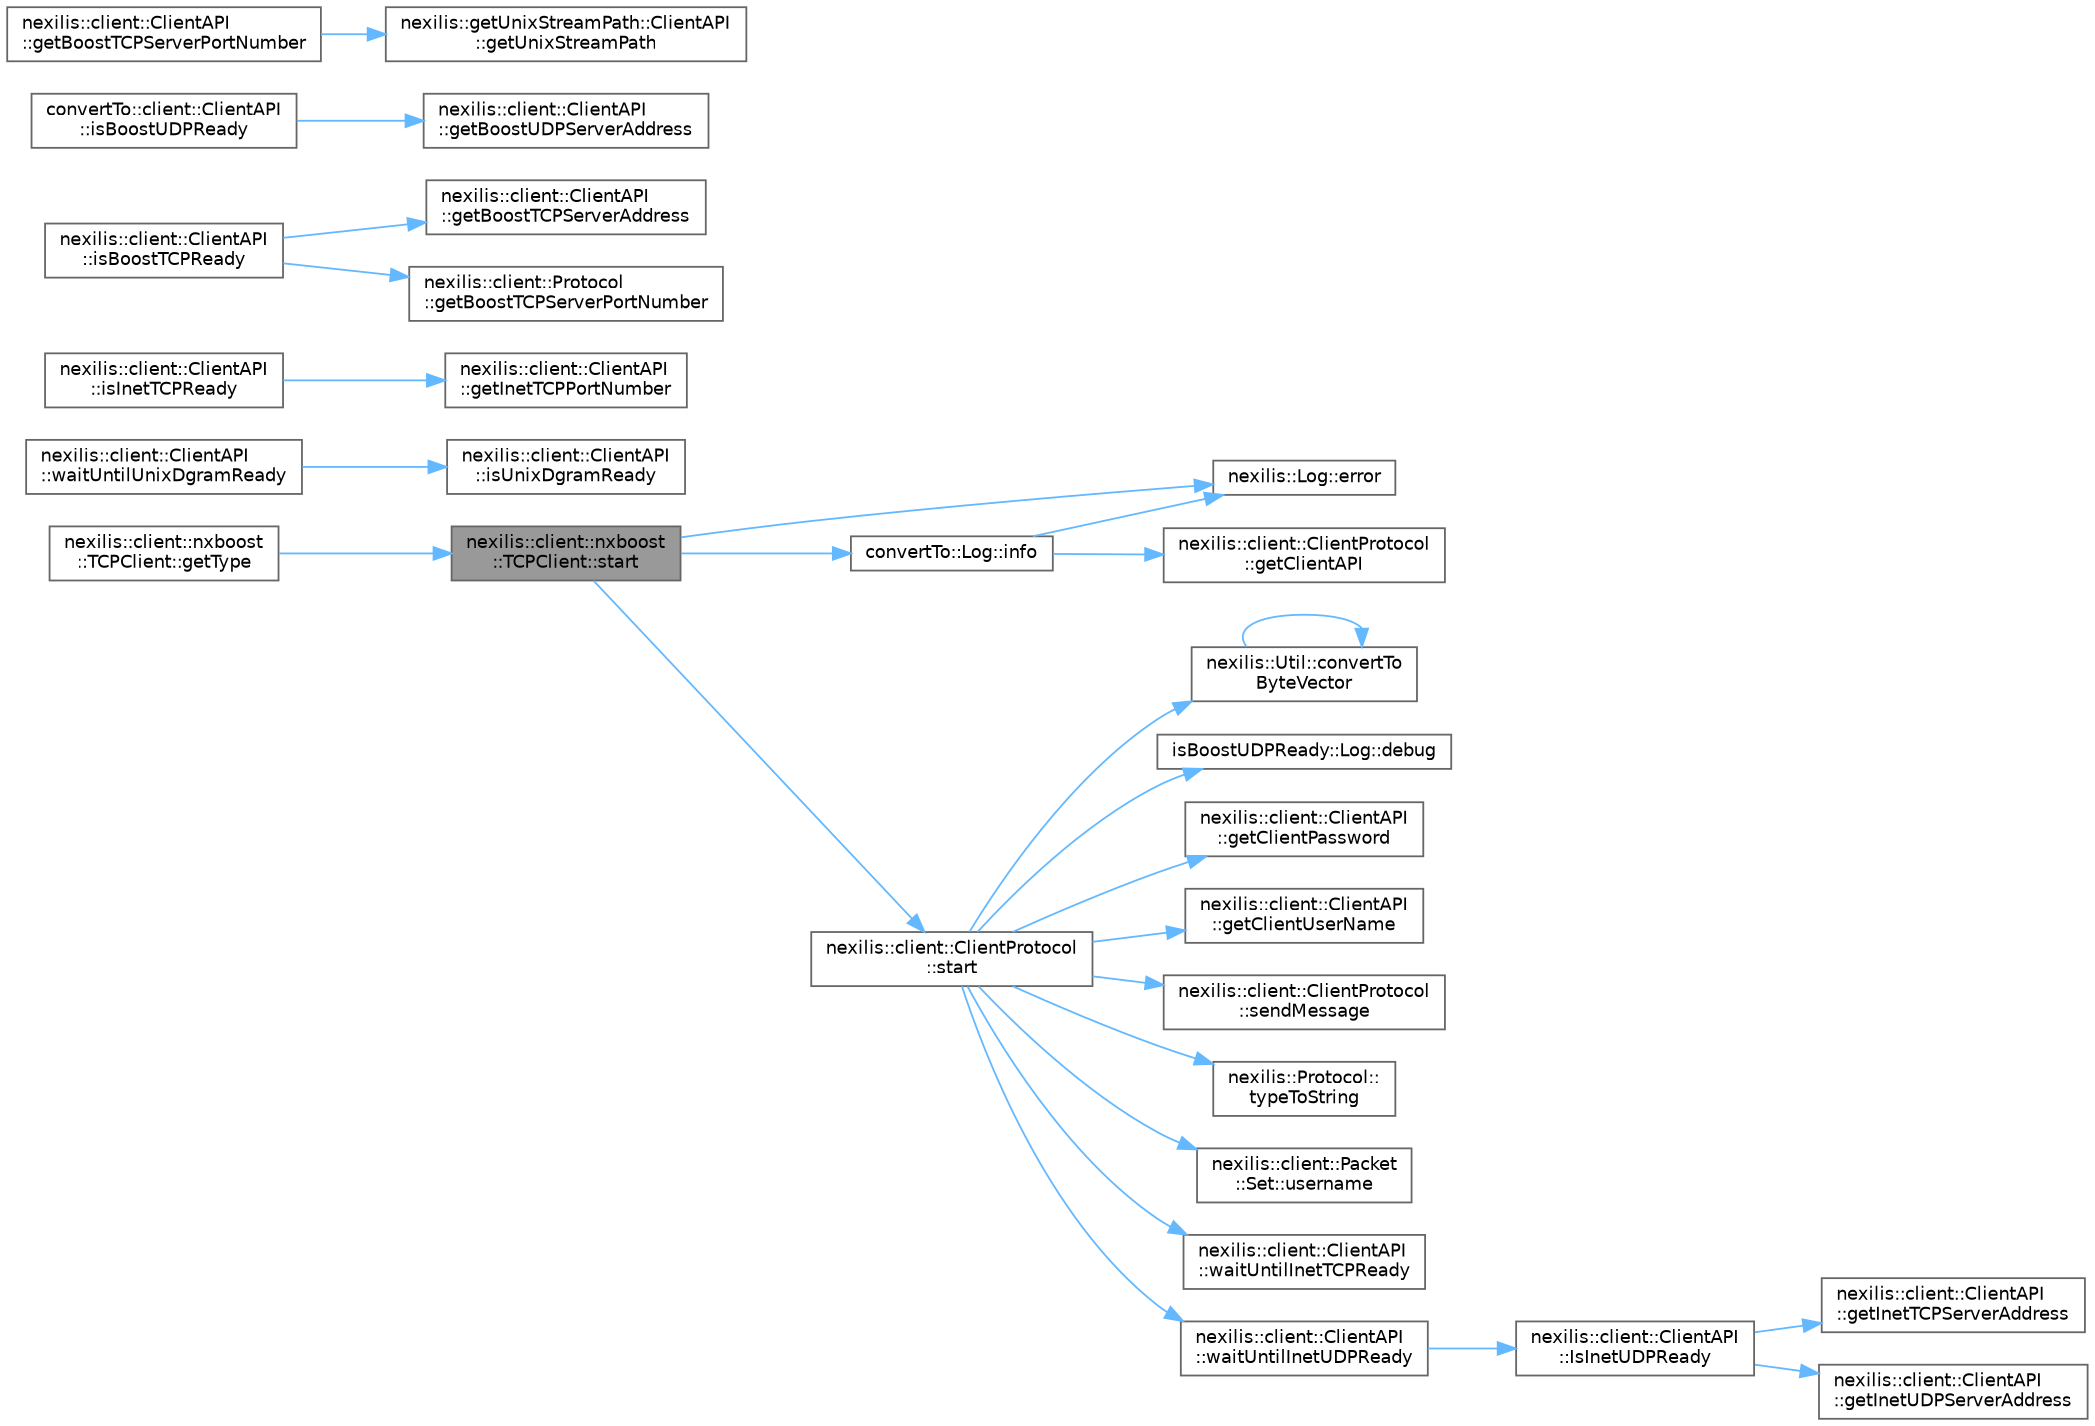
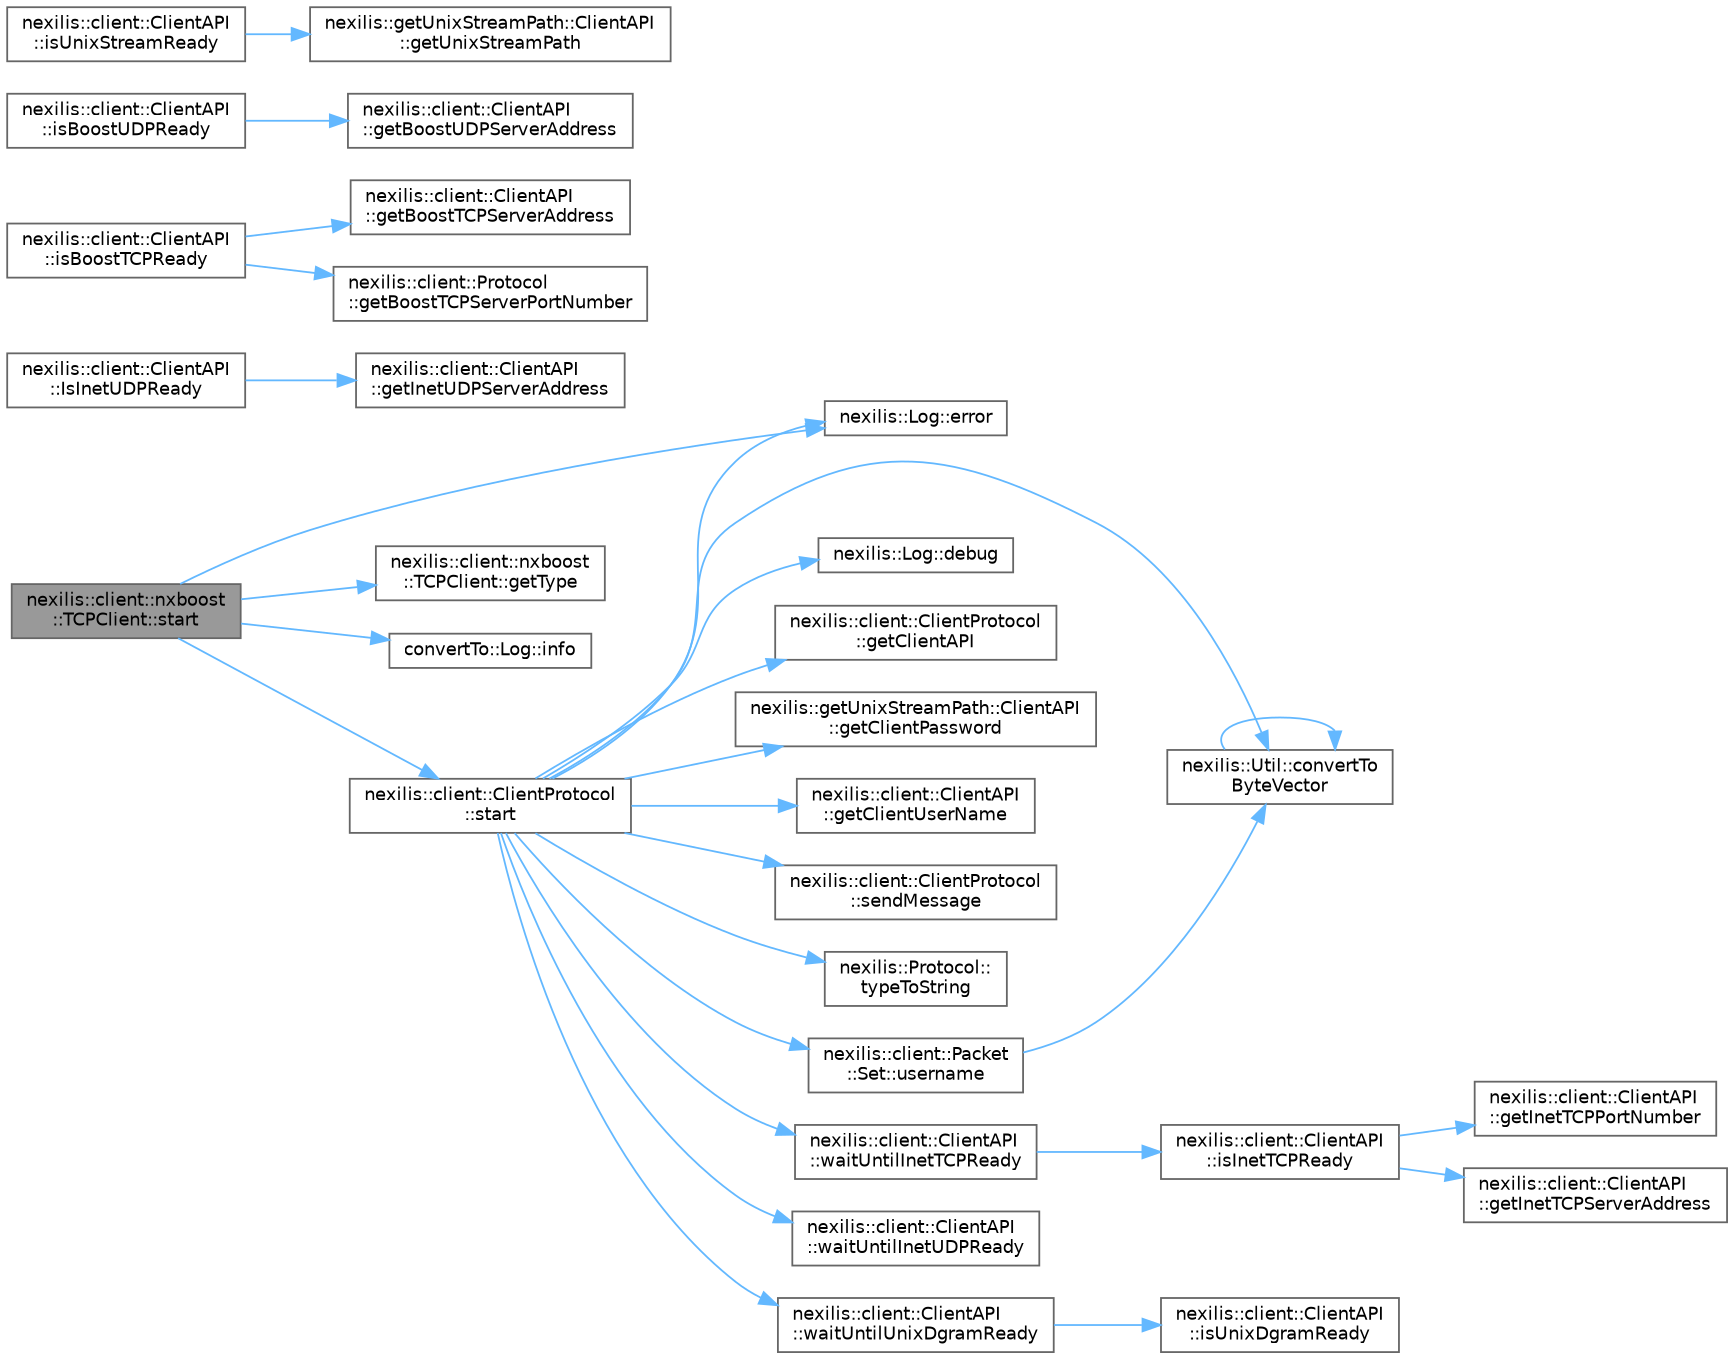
(164, 34) -> (126, 34)
(164, 121) -> (126, 121)
(1119, 518) -> (698, 548)
(356, 553) -> (299, 593)
(1099, 554) -> (672, 704)
(1304, 752) -> (916, 555)
(1304, 829) -> (916, 719)
none -> (1163, 962)
none -> (589, 1090)
none -> (1089, 1152)
(1779, 1329) -> (1423, 1172)
(1463, 1348) -> none
